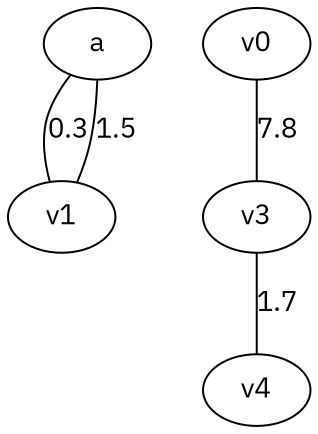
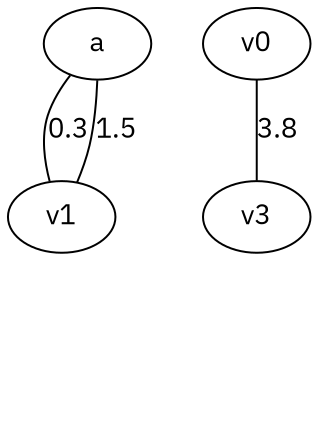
(278, 130) -> (278, 130)
(257, 390) -> none
